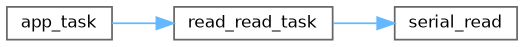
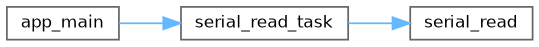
(59, 23) -> (63, 23)
(253, 23) -> (265, 23)
